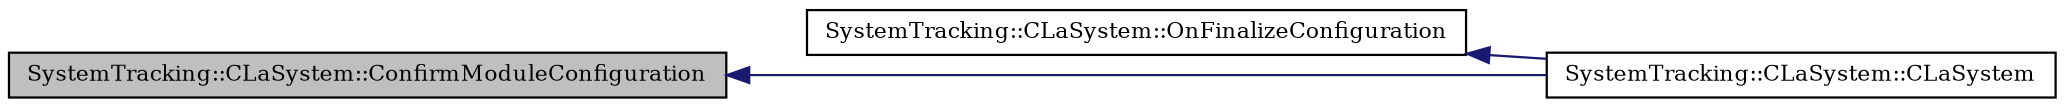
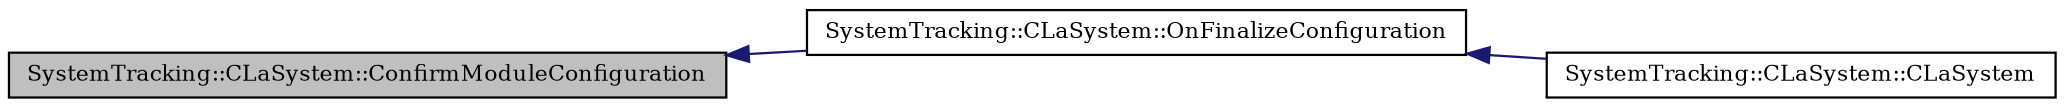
(1148, 75) -> (778, 52)
